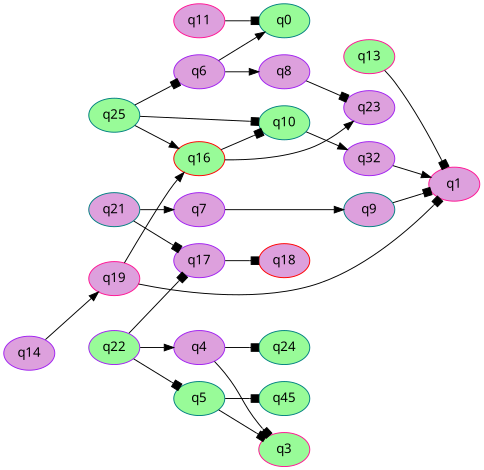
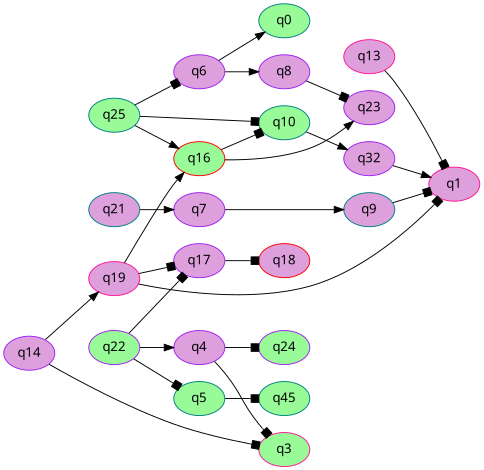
(199, 21) -> none
(369, 57) -> (369, 57)
(153, 233) -> (152, 271)
(284, 348) -> (284, 348)
(238, 422) -> (146, 413)
